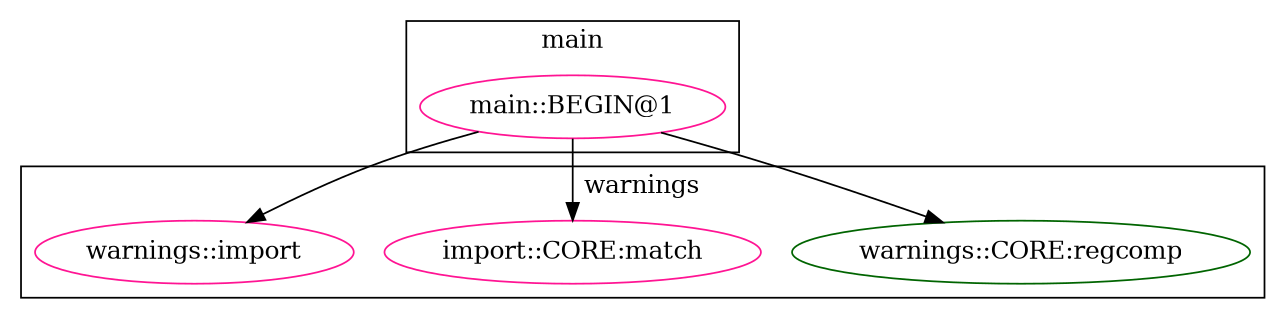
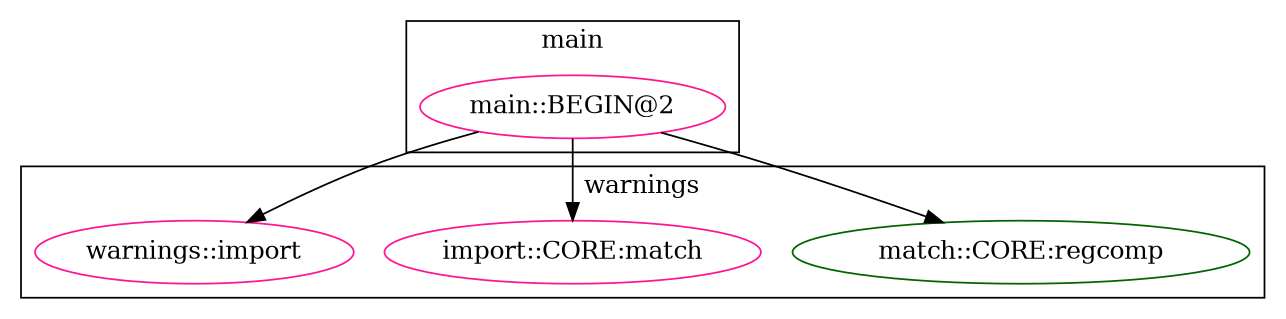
(573, 107) -> (573, 107)
(1021, 252) -> (1021, 252)
